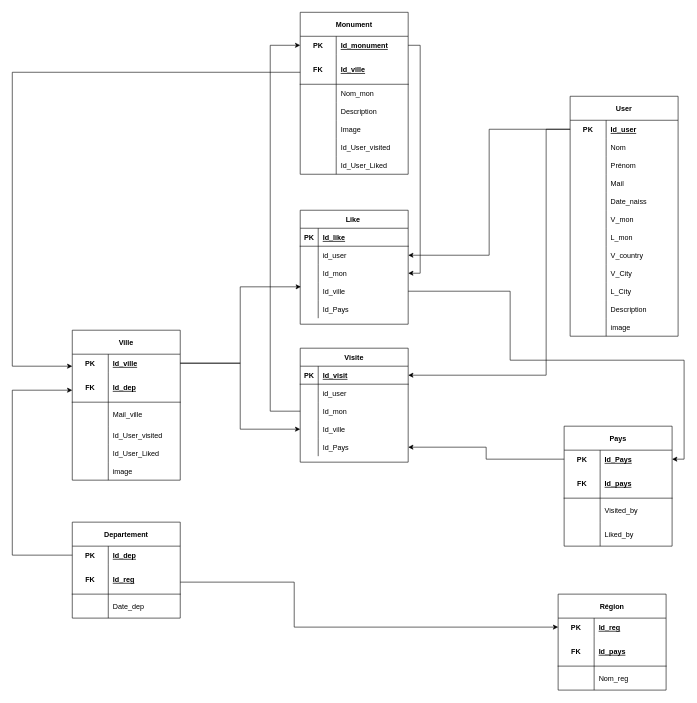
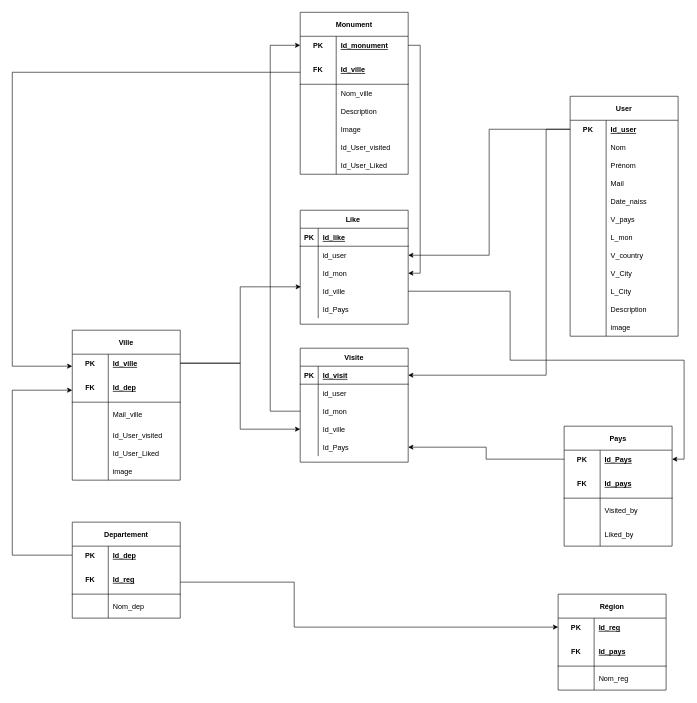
(355, 94) -> (356, 94)
(621, 220) -> (623, 220)
(129, 607) -> (127, 607)
